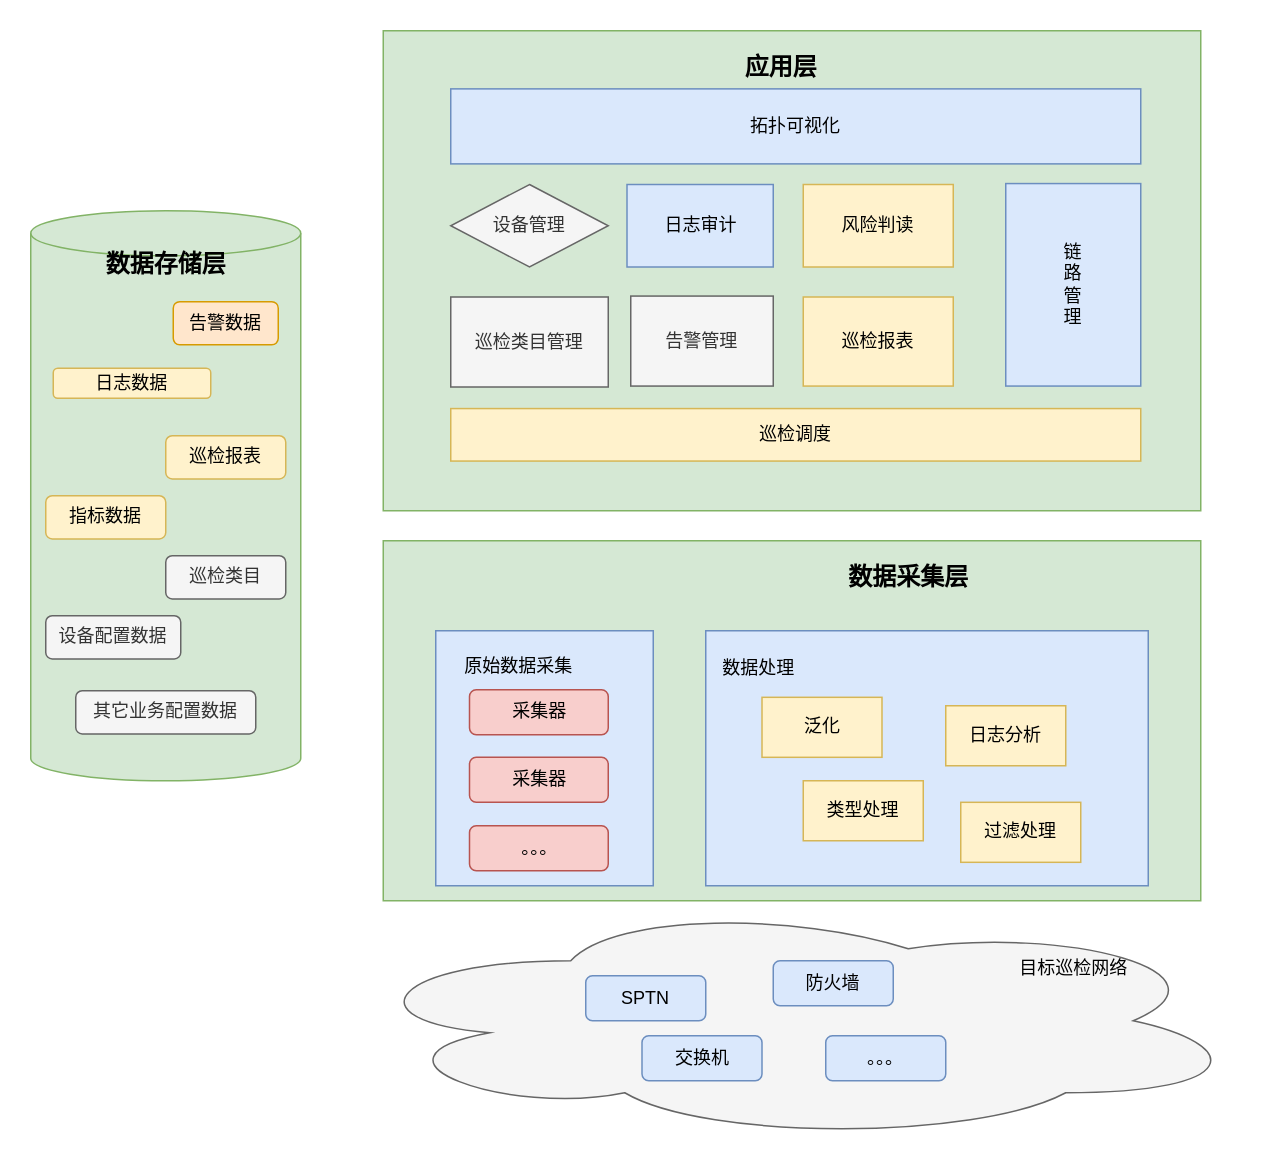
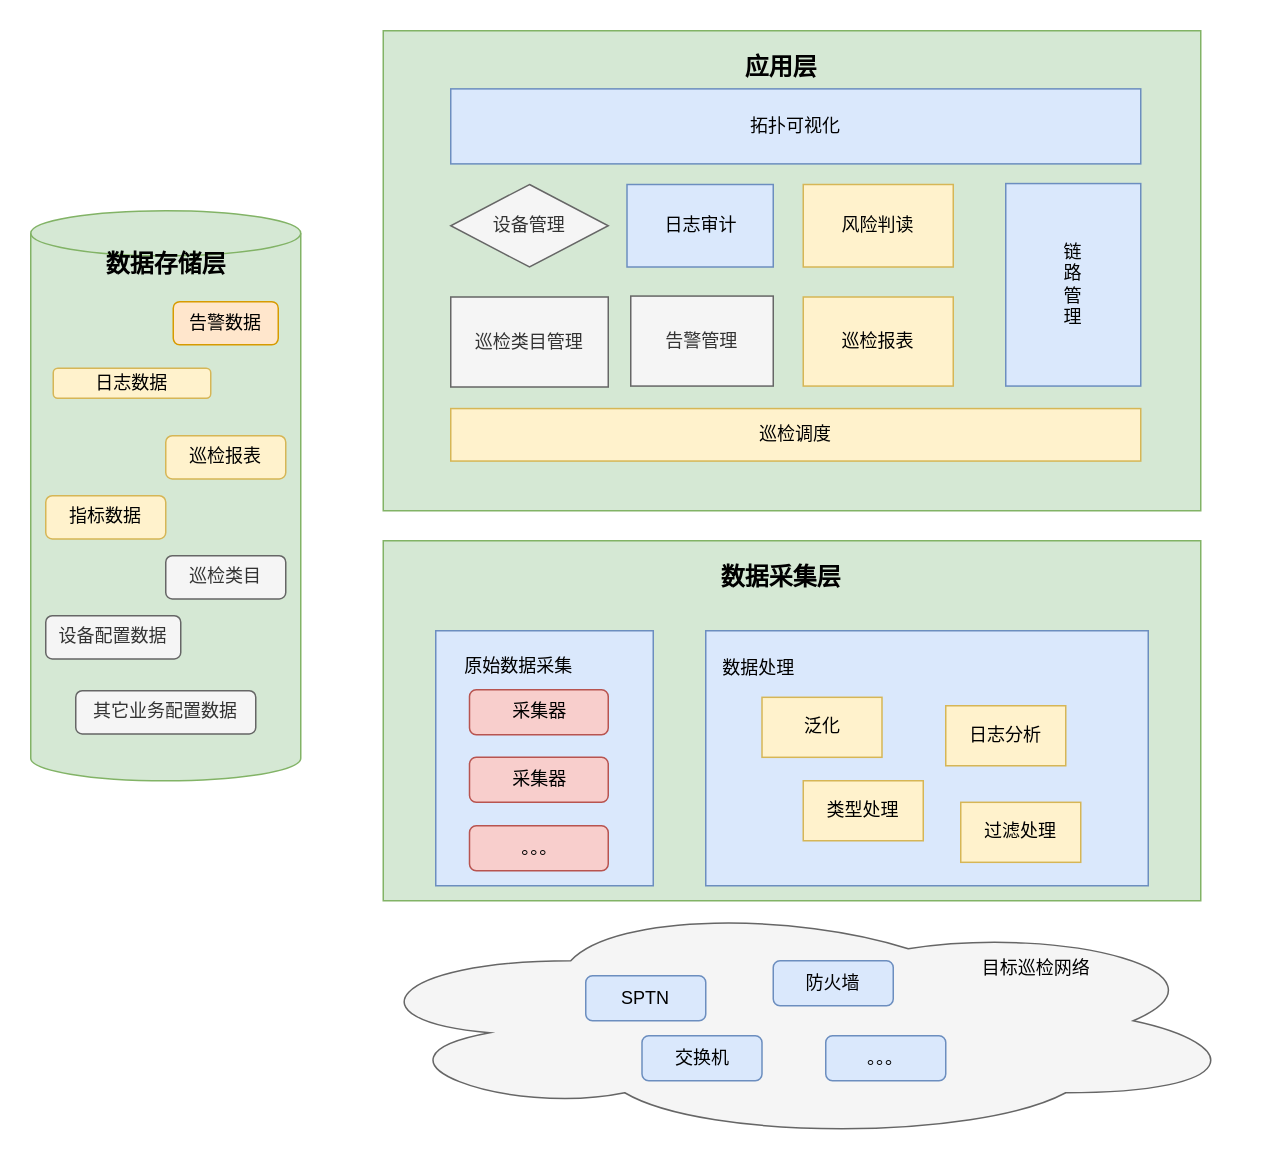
(908, 577) -> (781, 577)
(1073, 968) -> (1036, 968)
